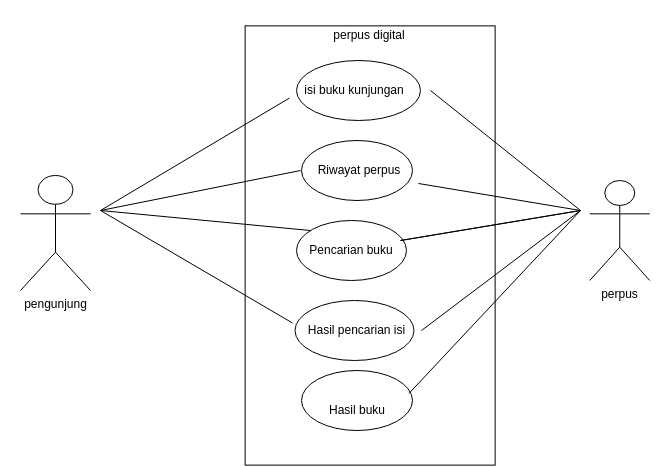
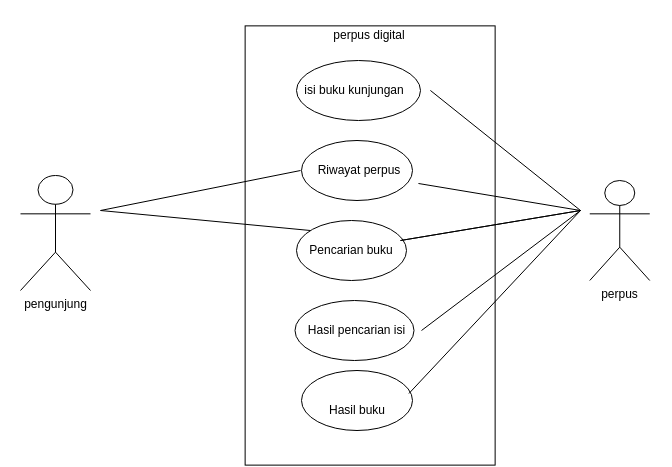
(102, 212) -> none
